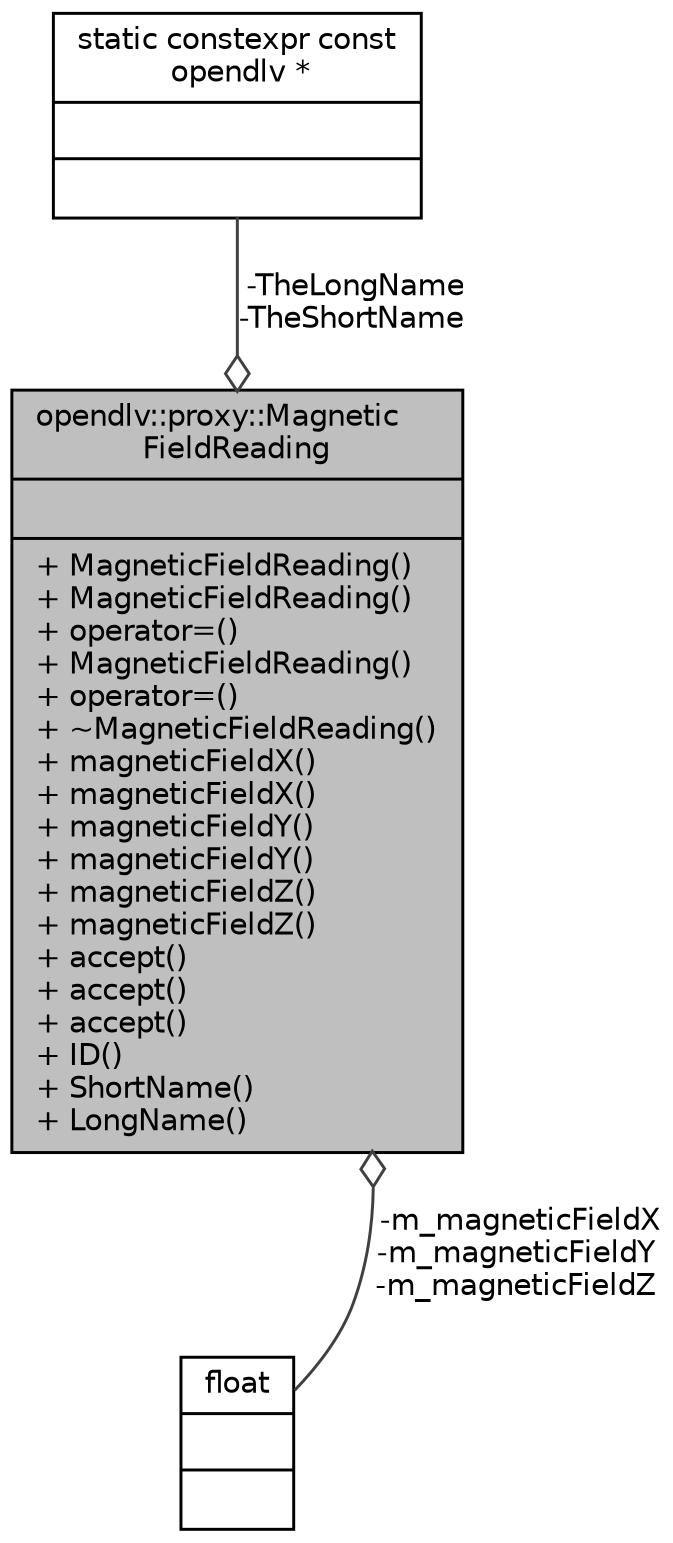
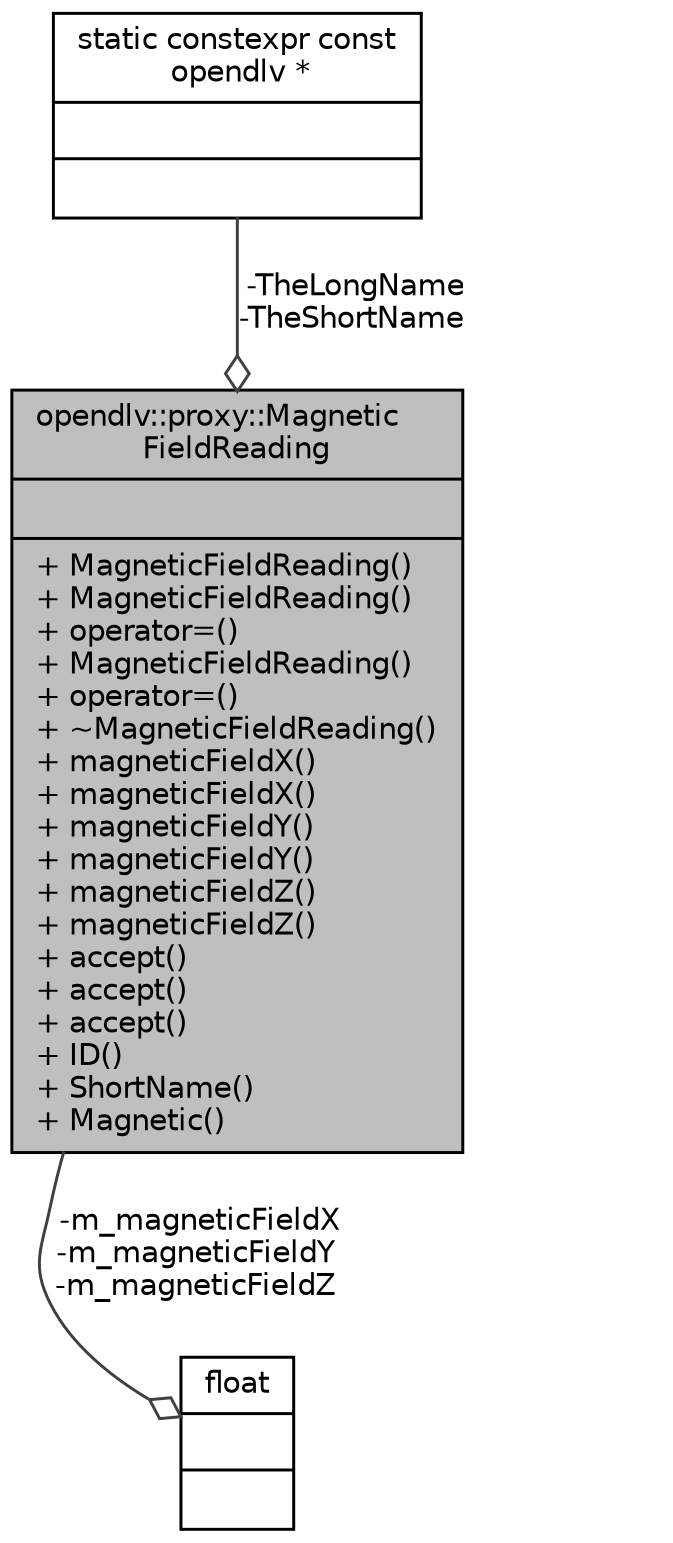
(142, 1121) -> (131, 1121)
(355, 1298) -> (47, 1296)
